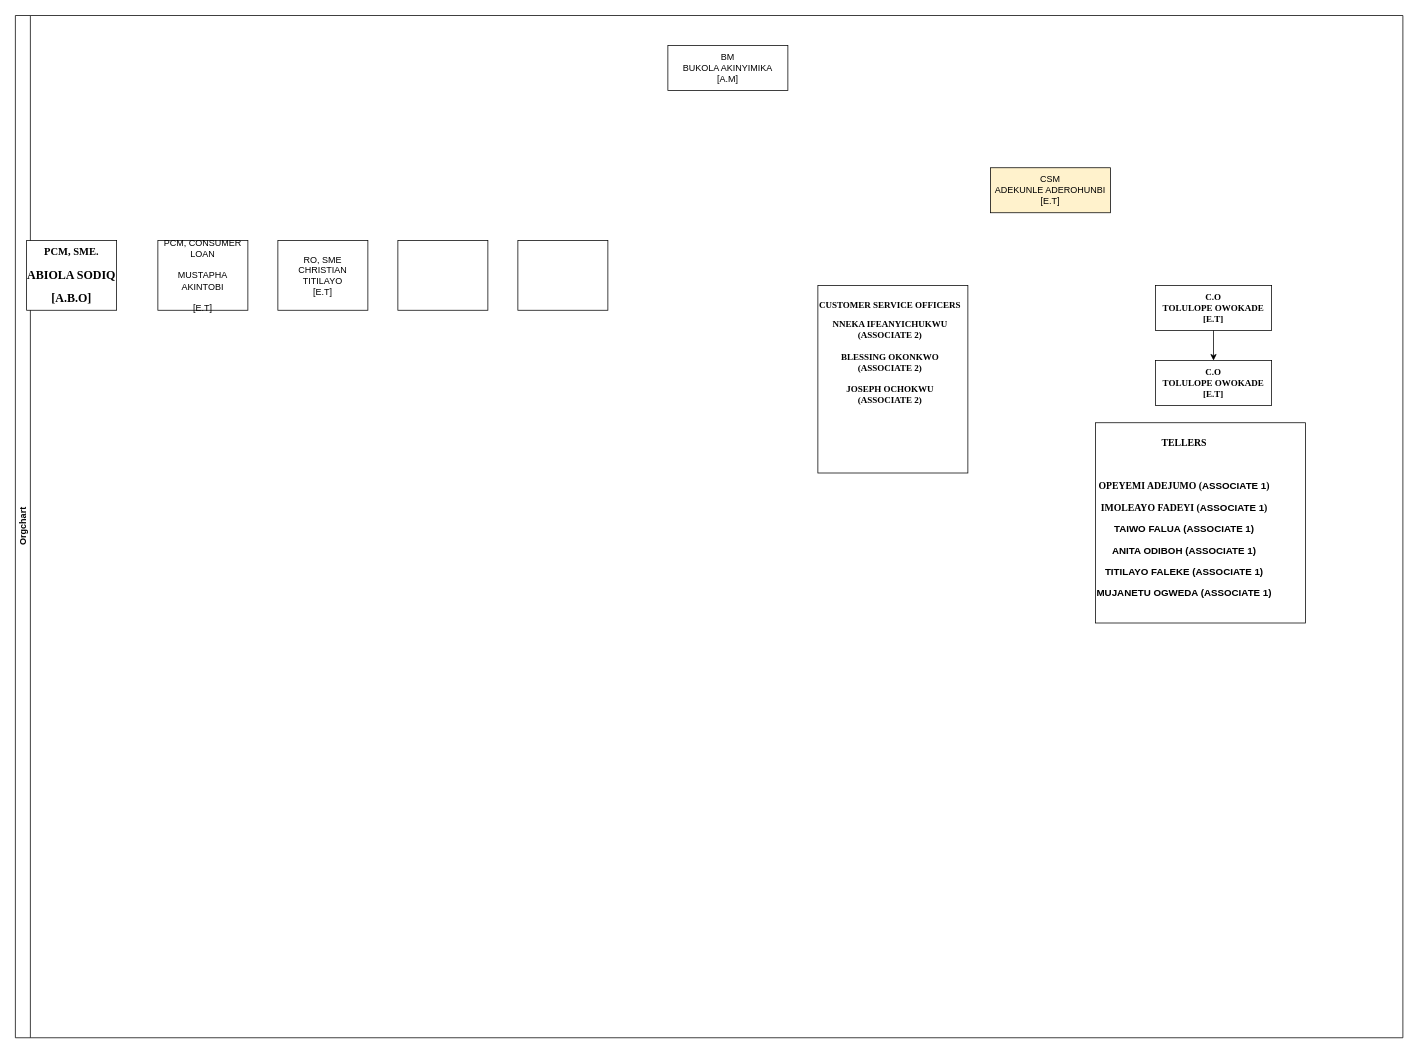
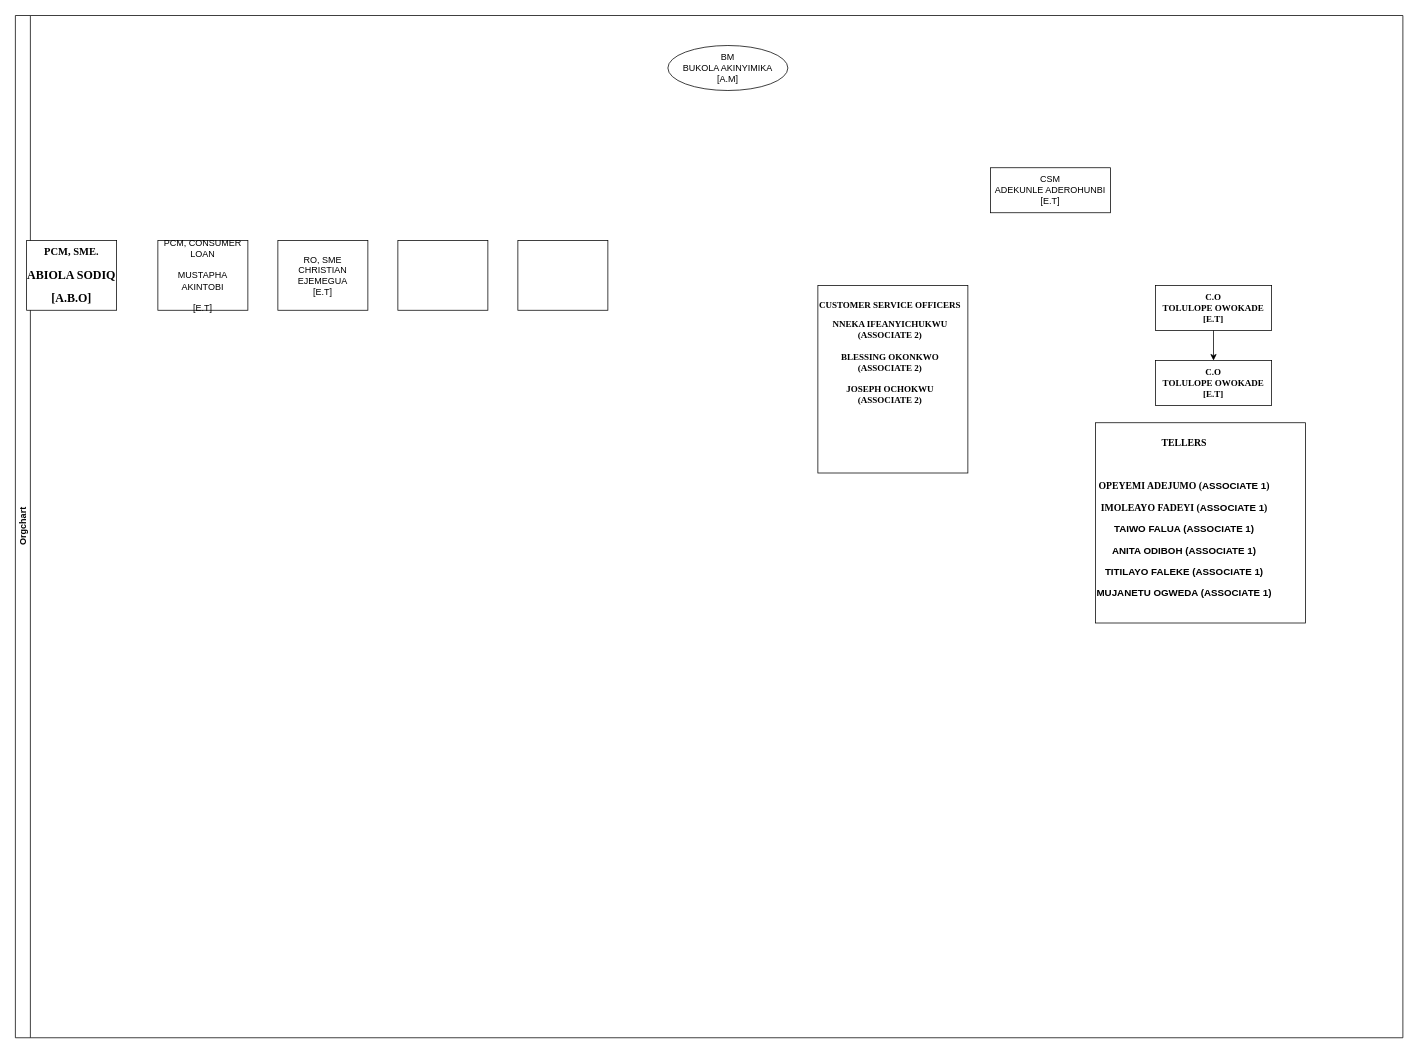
(728, 68) -> (728, 68)
(1050, 190) -> (1050, 190)
(323, 276) -> (323, 276)
